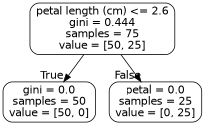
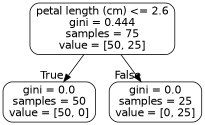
(155, 102) -> (155, 102)
